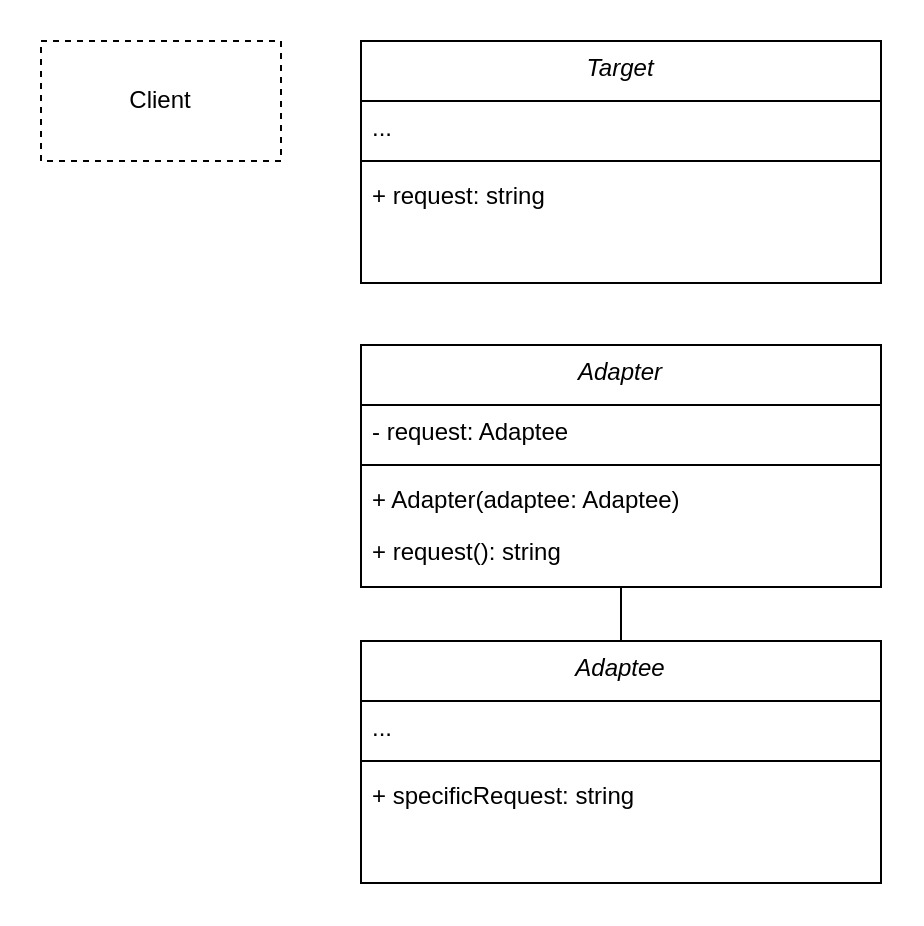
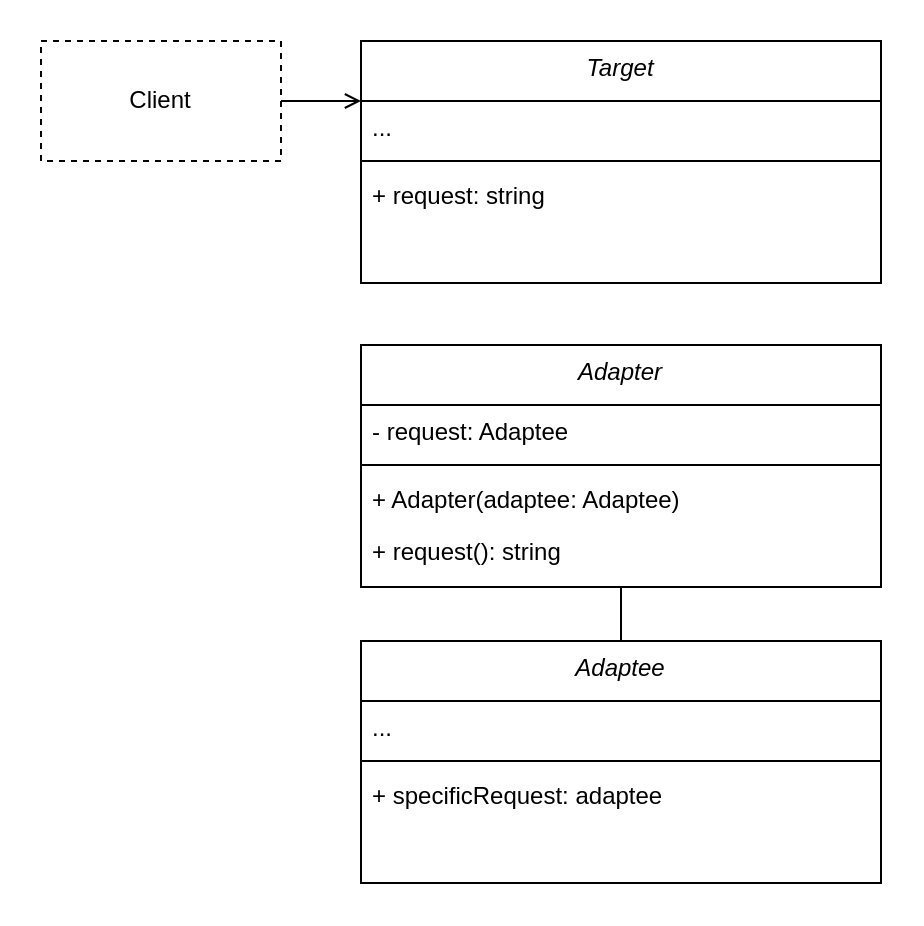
none -> (318, 101)
(521, 796) -> (531, 796)
